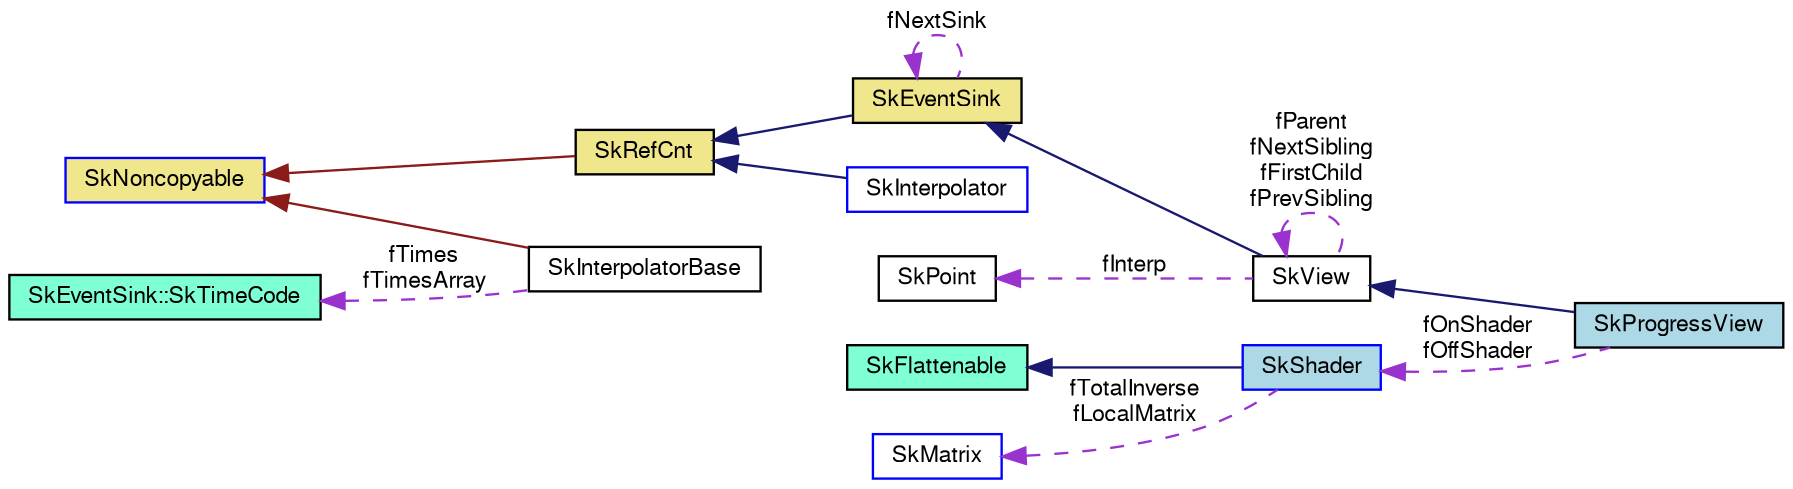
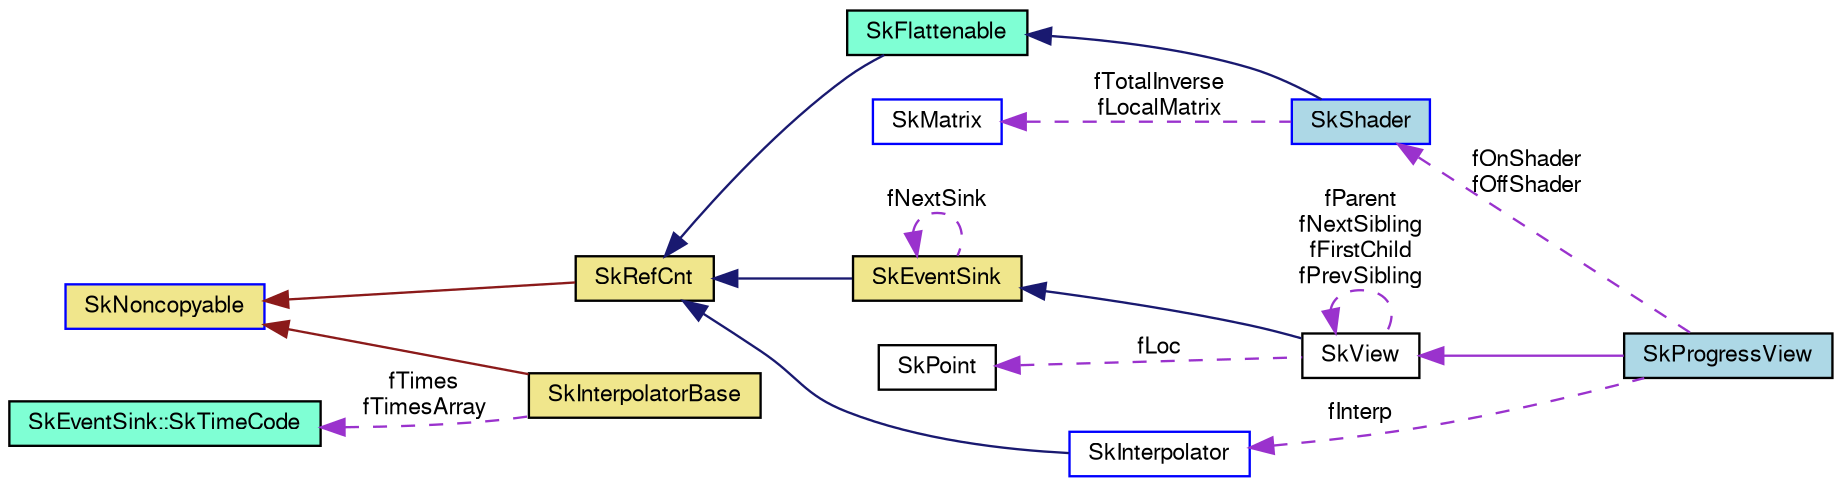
none -> (775, 138)
(1135, 266) -> (1160, 348)
(645, 269) -> (645, 396)
(1485, 300) -> (1534, 356)
none -> (1460, 420)
